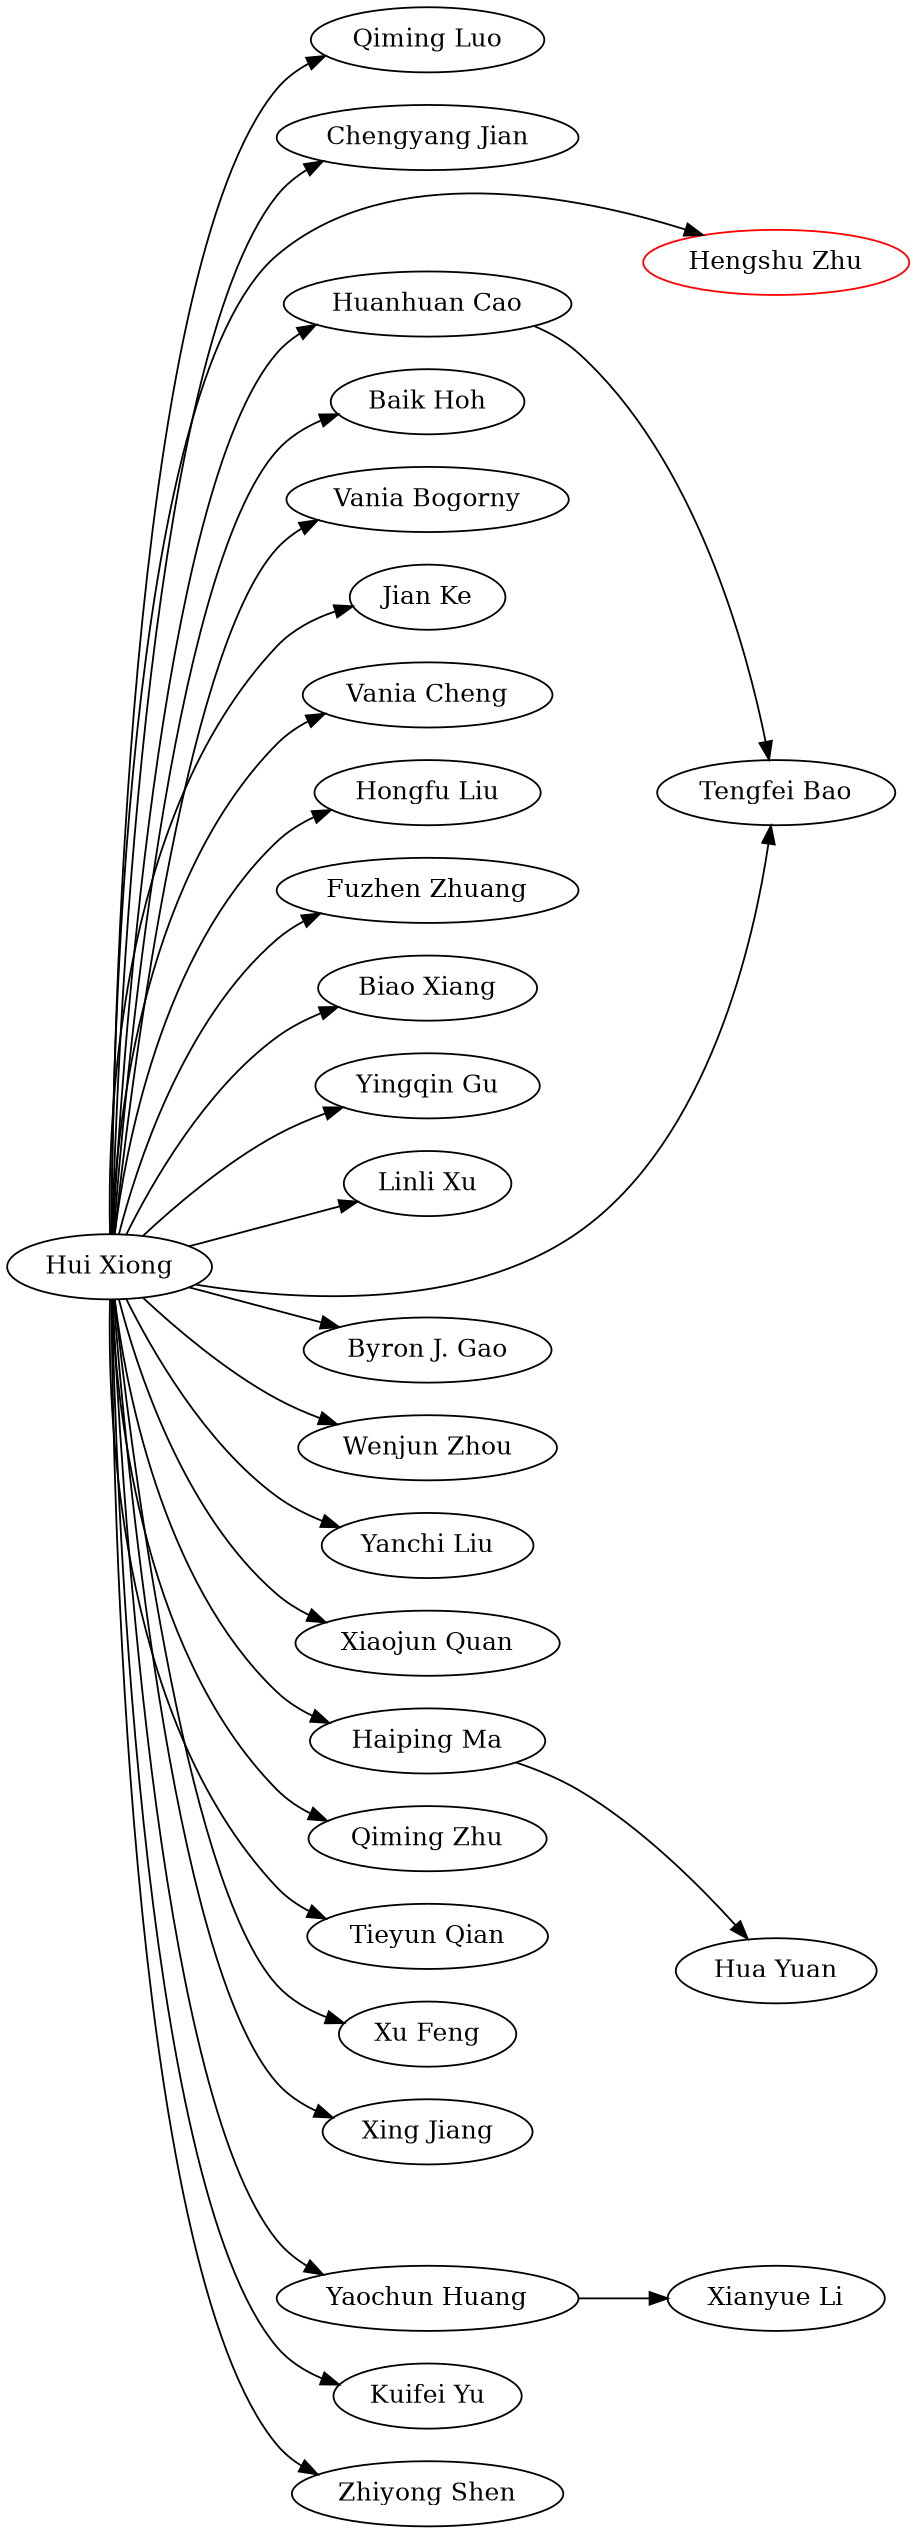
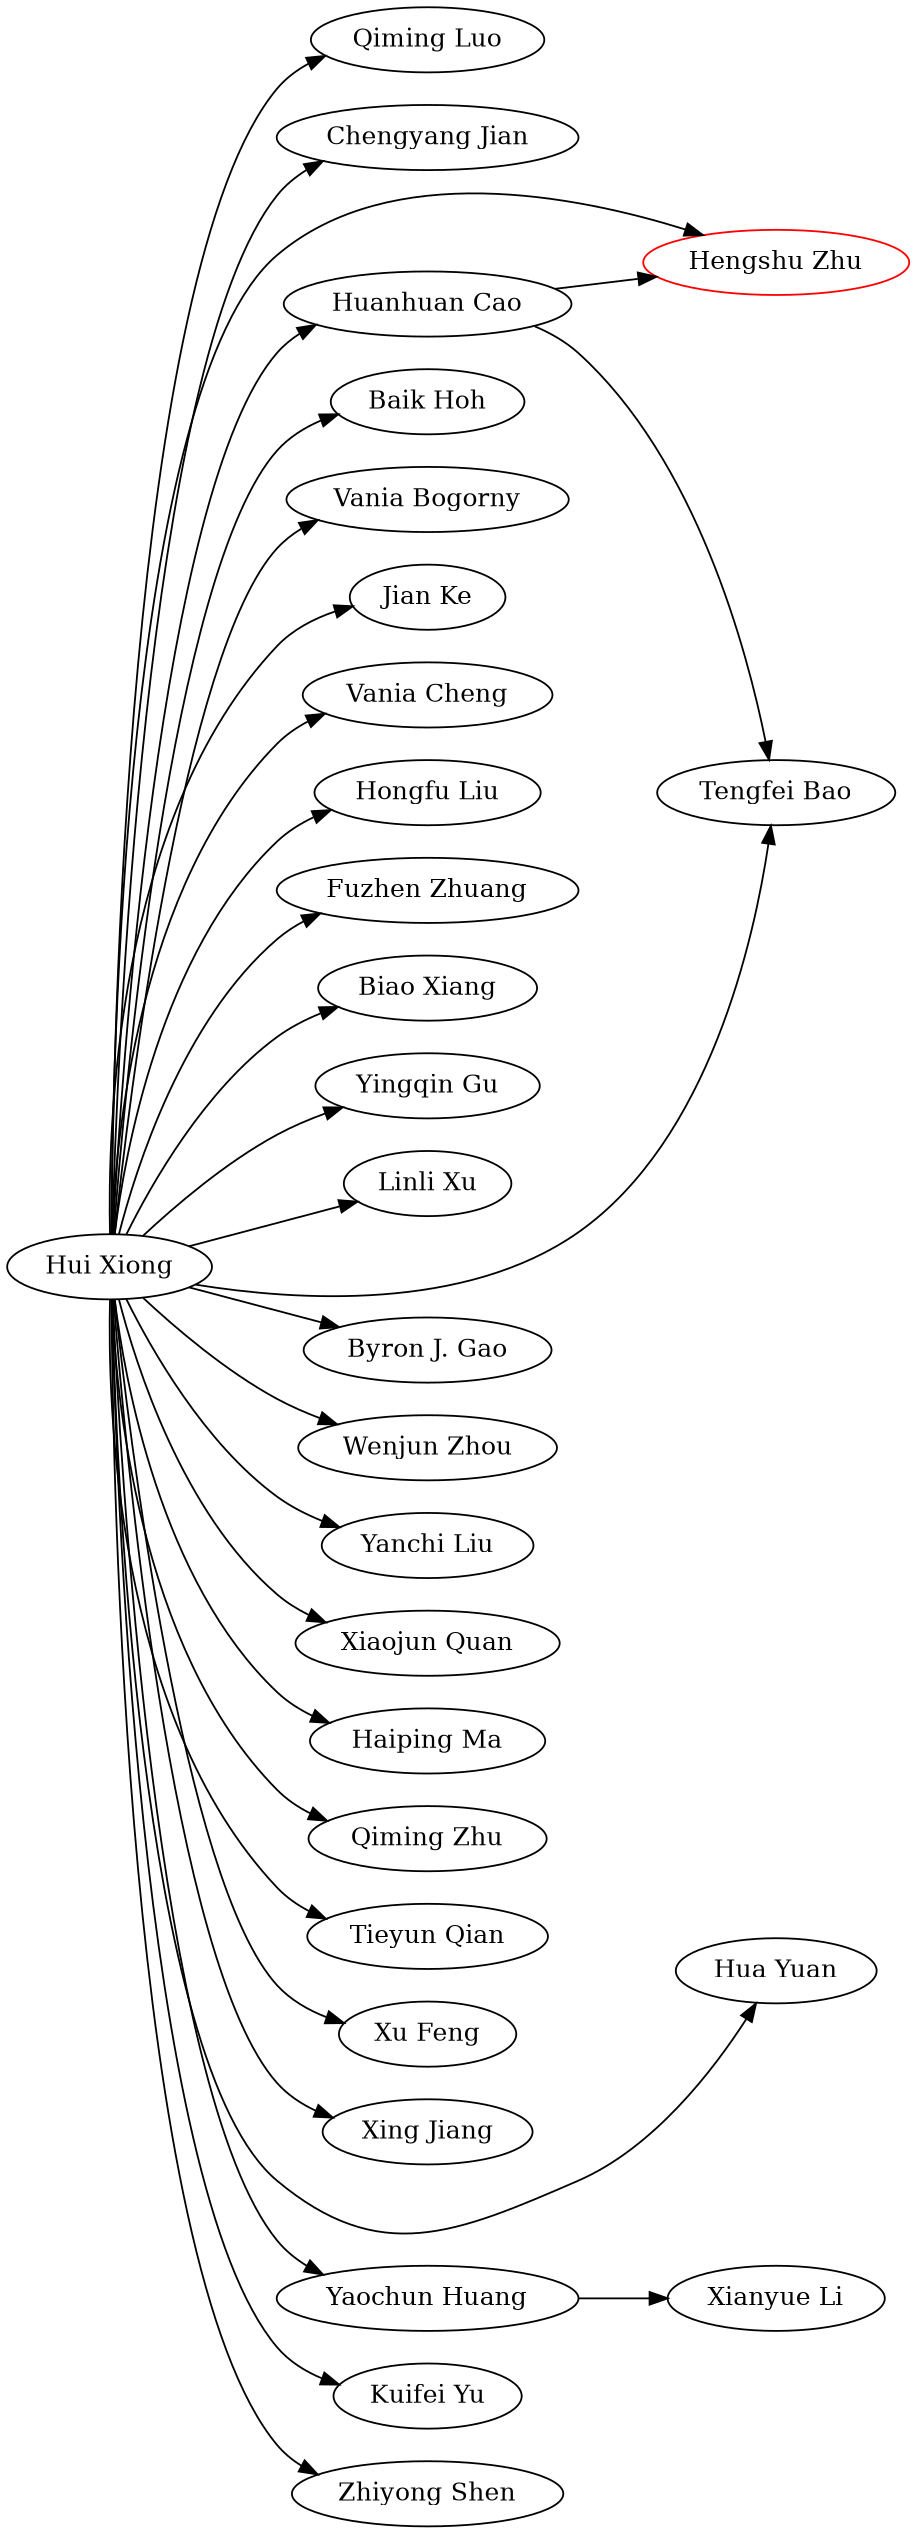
none -> (596, 284)
(636, 1830) -> (239, 2129)
